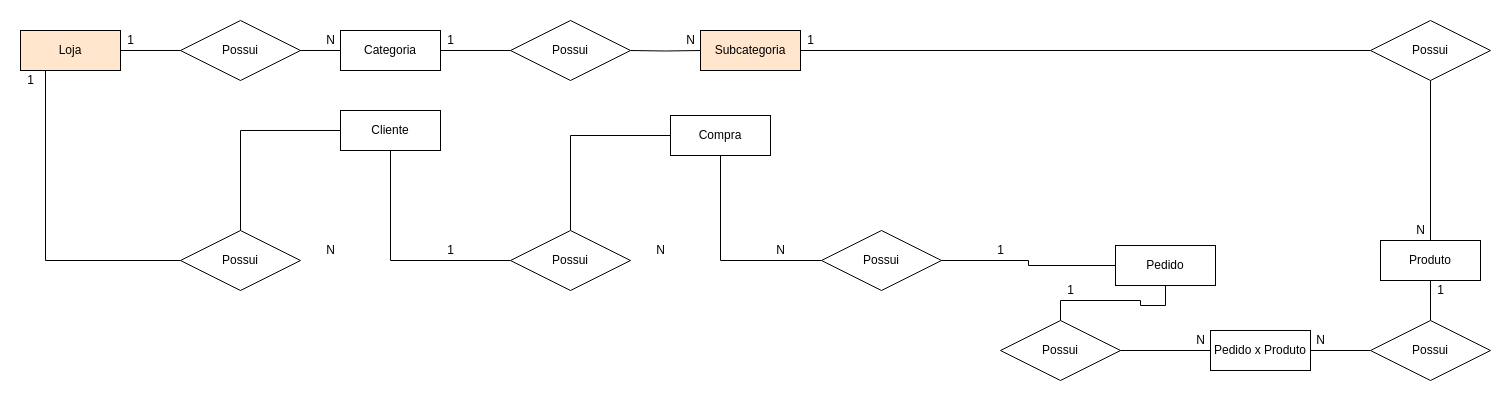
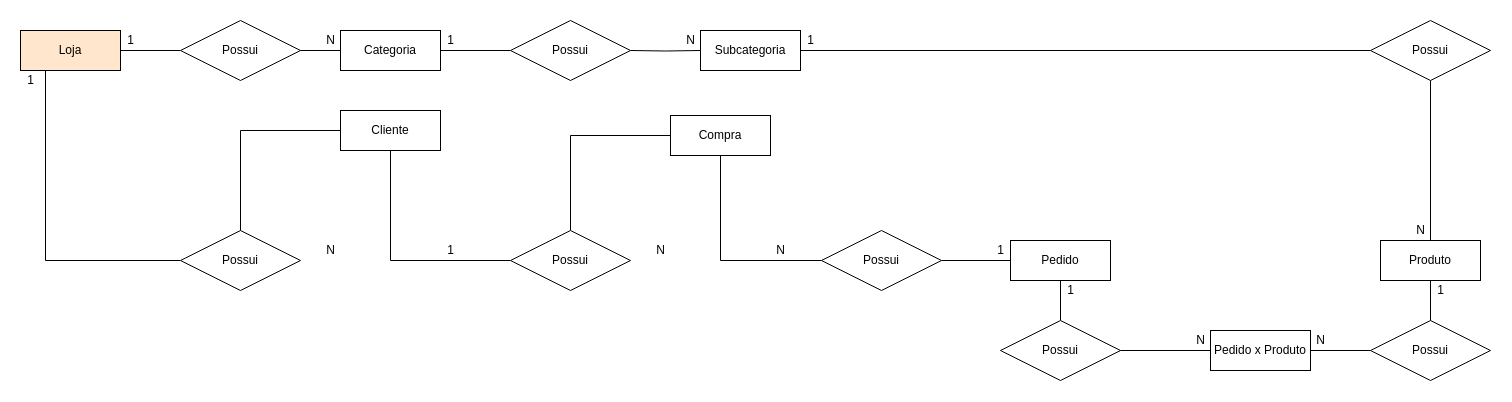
(751, 51) -> (751, 51)
(1166, 266) -> (1061, 261)
